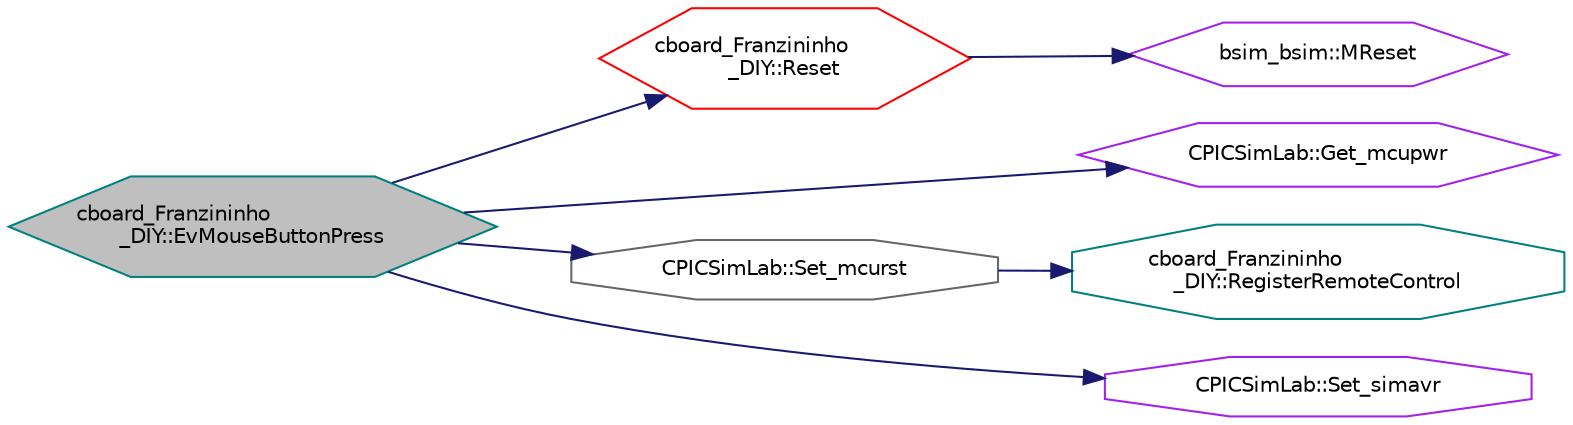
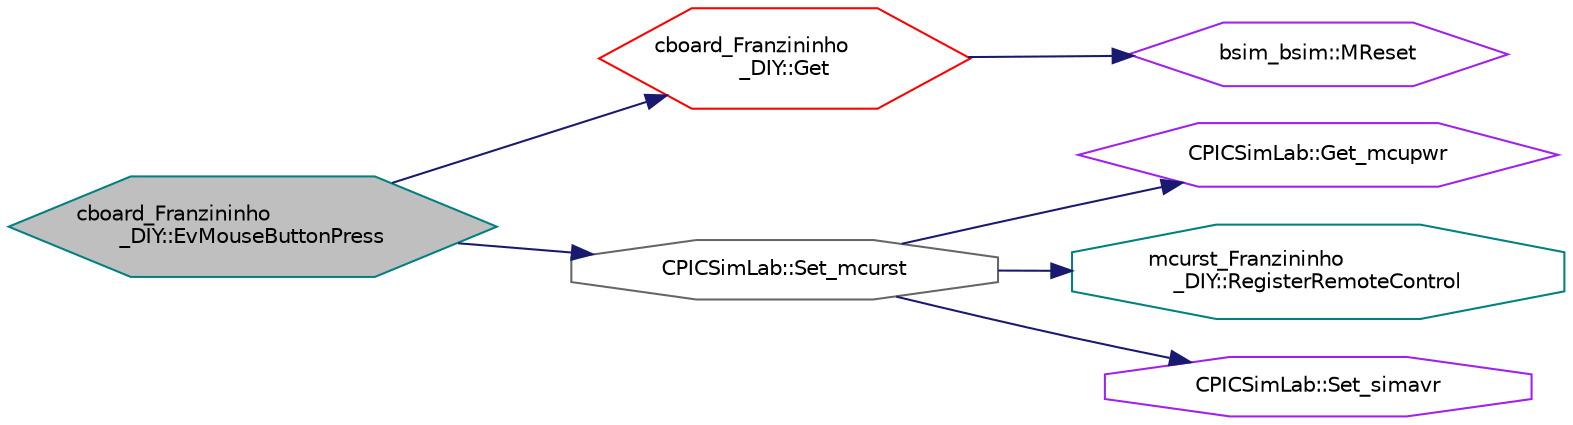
(785, 58) -> (785, 58)
(785, 191) -> (1032, 215)
(1318, 272) -> (1318, 272)
(733, 344) -> (1033, 329)
